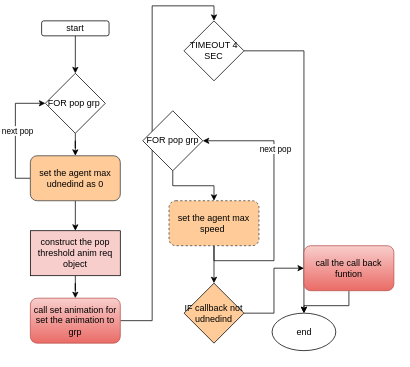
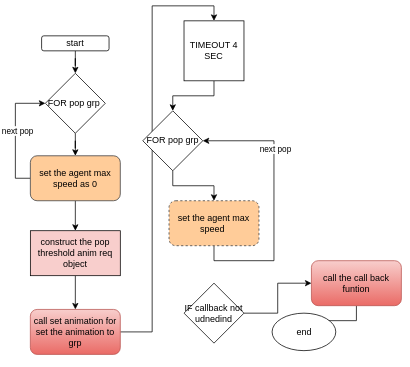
(75, 28) -> (75, 43)
(214, 51) -> (214, 51)
(275, 51) -> (190, 96)
(75, 178) -> (75, 178)
(349, 268) -> (357, 283)
(214, 276) -> none
(214, 313) -> (214, 313)
(75, 321) -> (75, 332)
